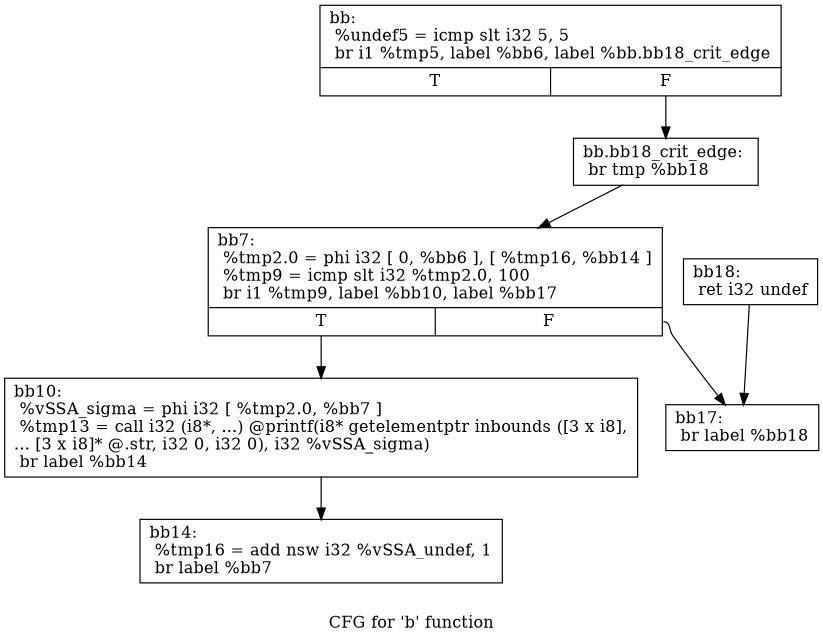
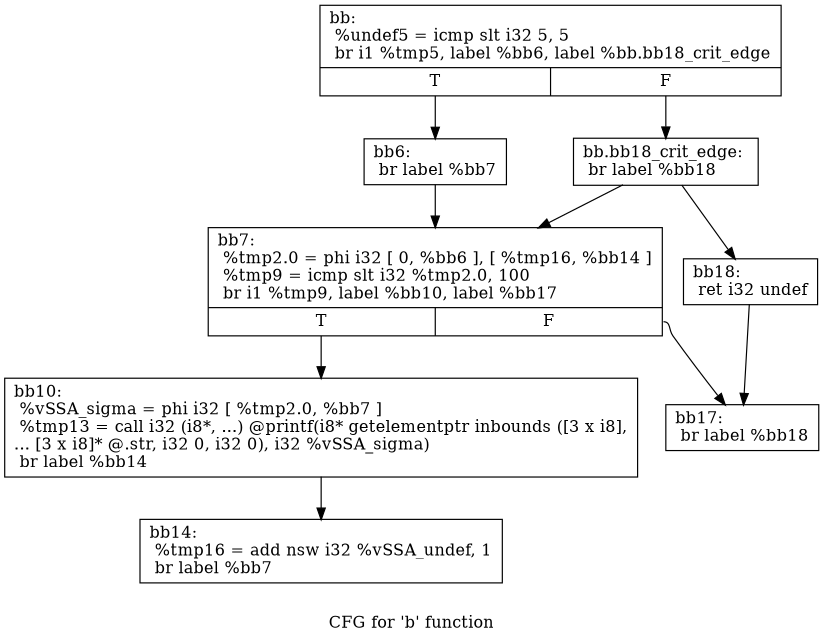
none -> (435, 162)
(646, 170) -> (650, 170)
none -> (705, 217)
